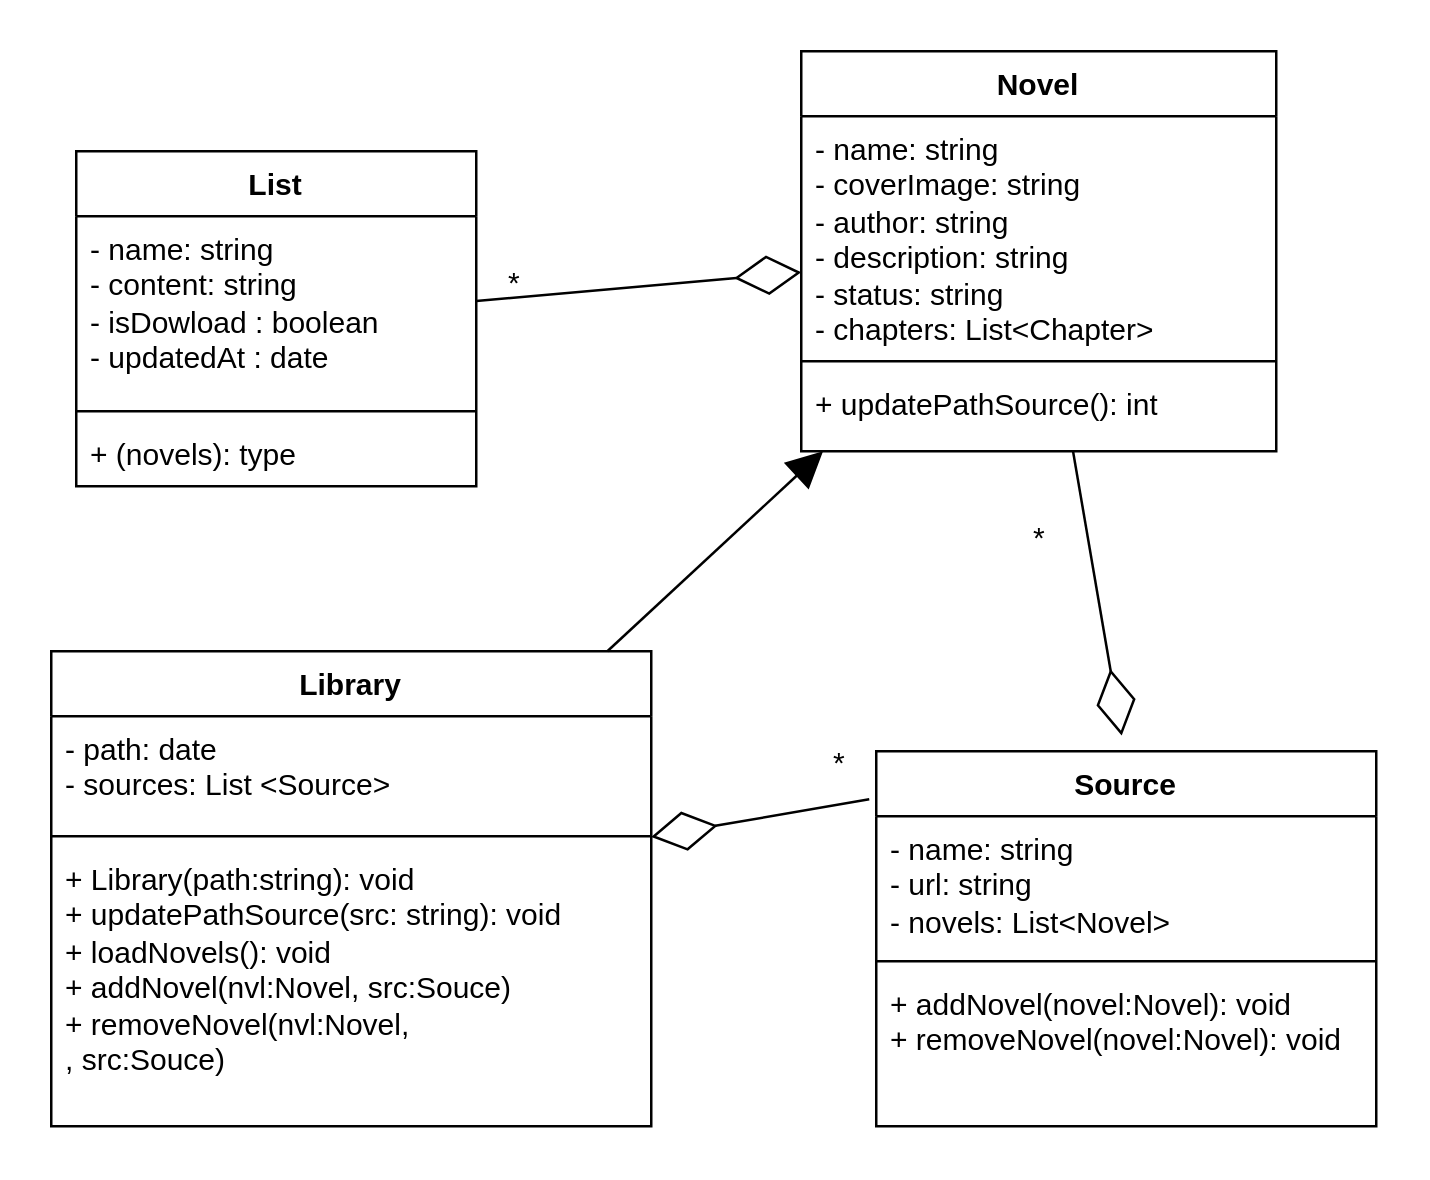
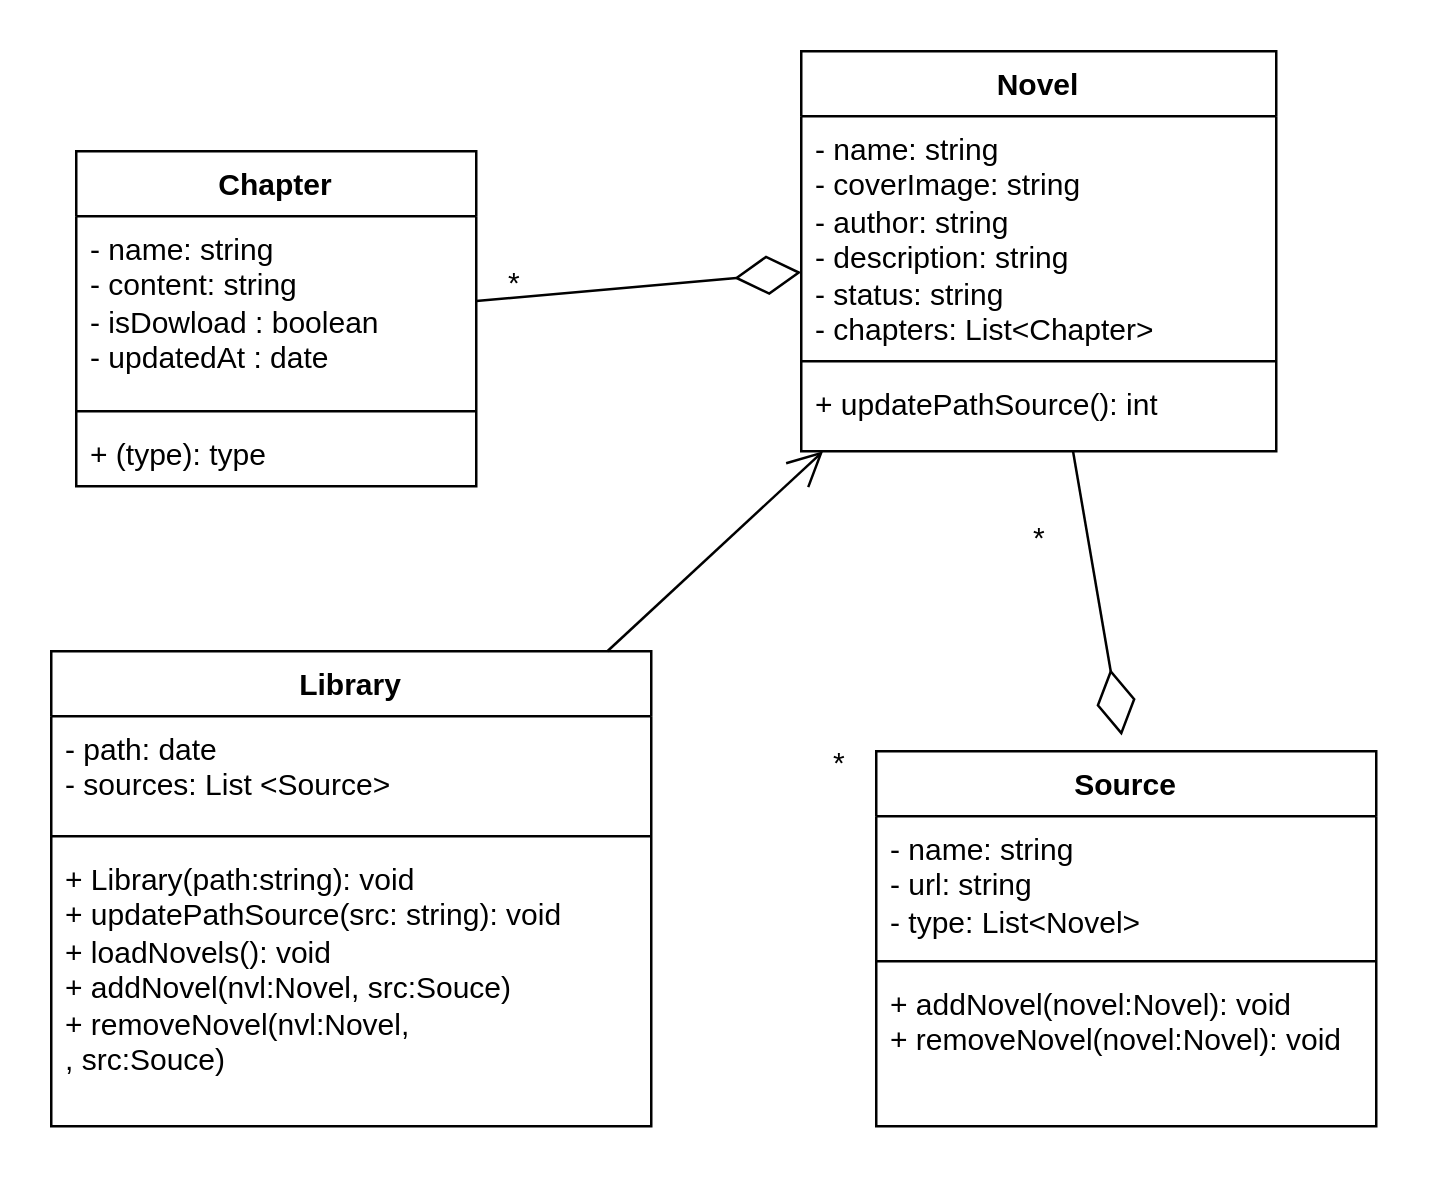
(276, 187) -> (276, 187)
(210, 457) -> (197, 457)
(796, 476) -> (807, 466)
(792, 813) -> none
(1044, 888) -> (1031, 888)
